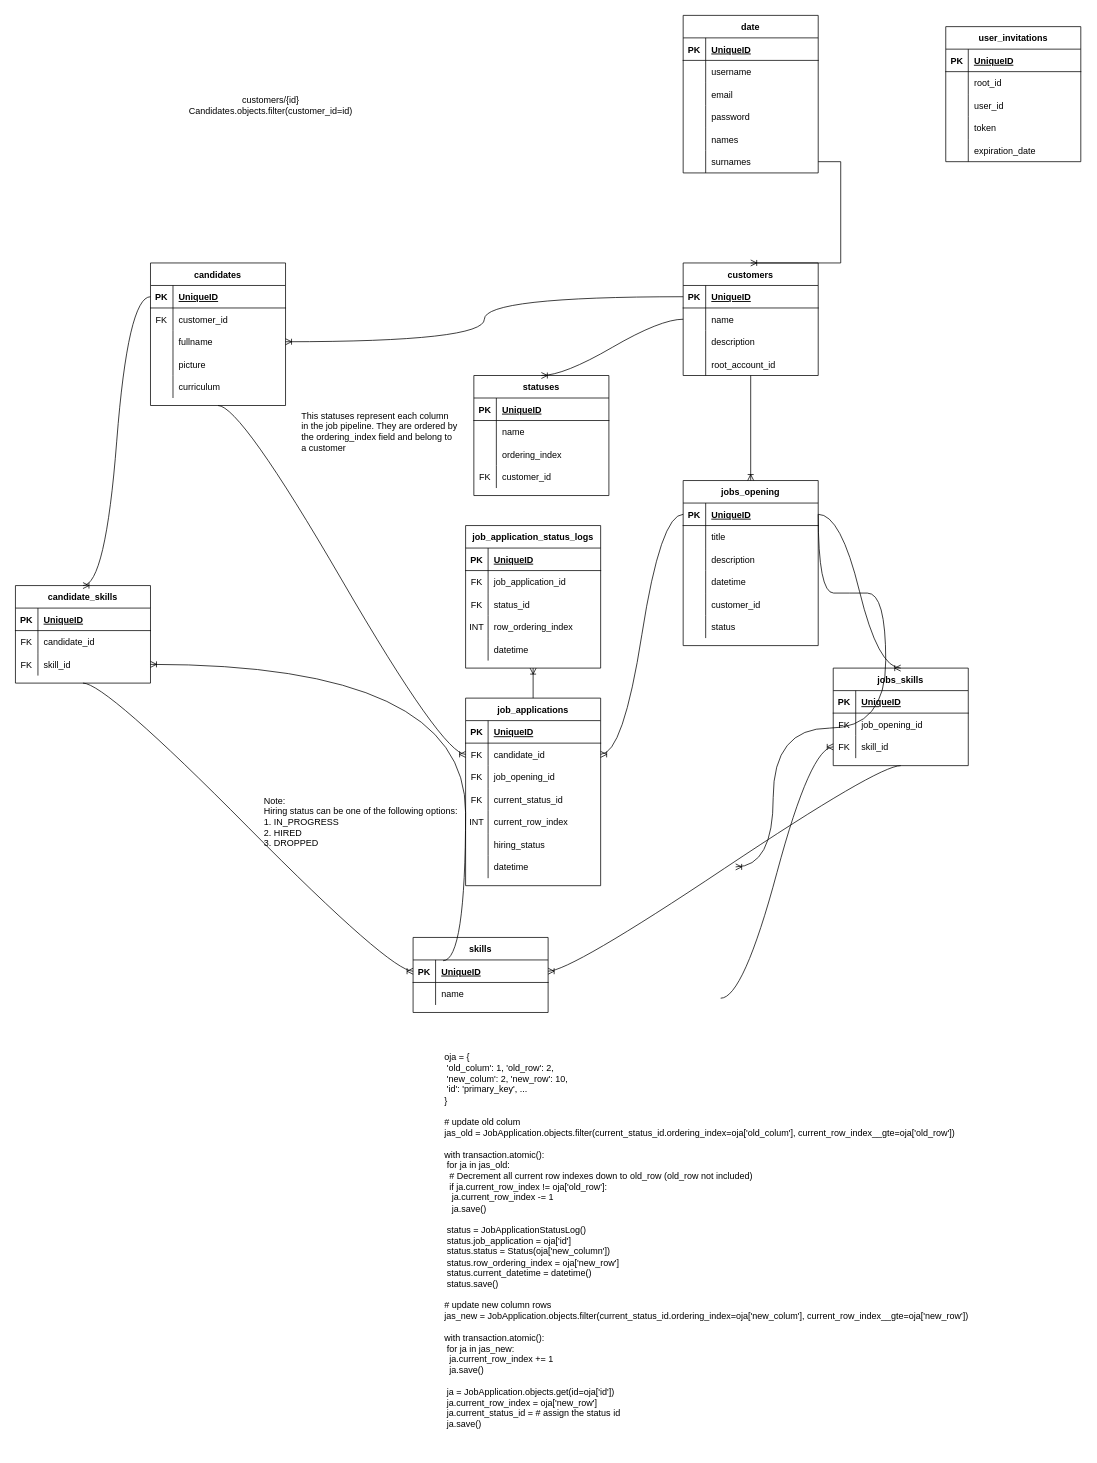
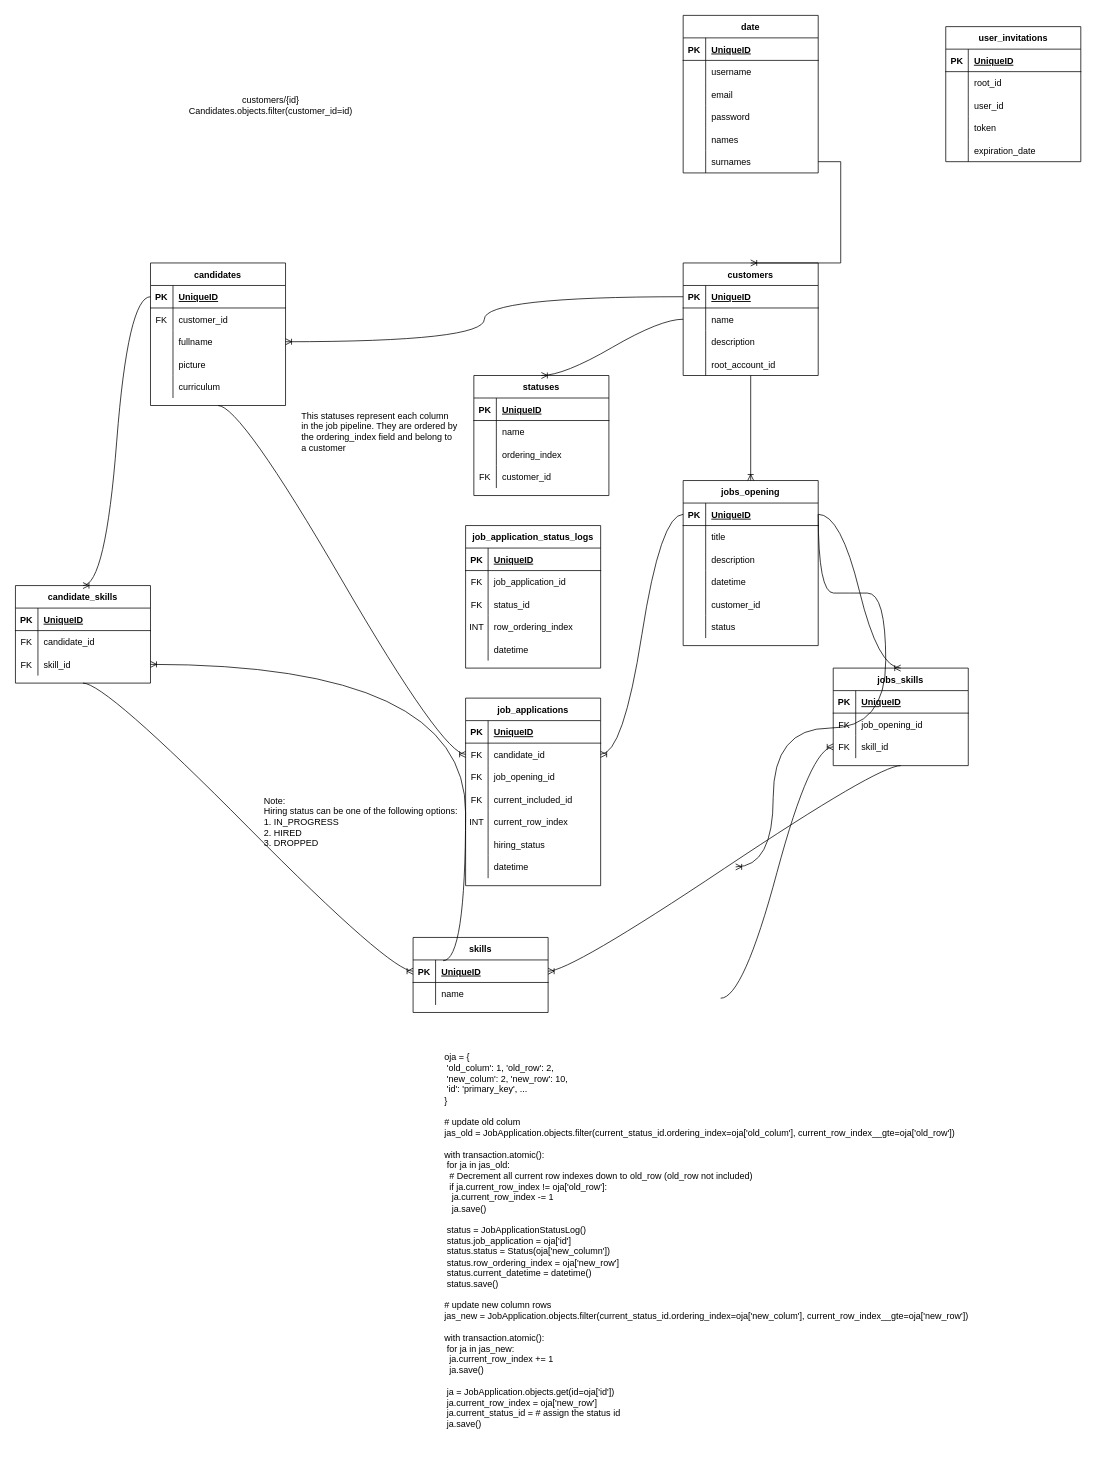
(533, 684) -> none
(535, 800) -> (538, 800)
